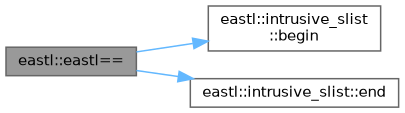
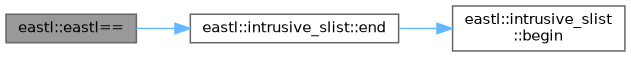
(165, 48) -> (418, 28)
